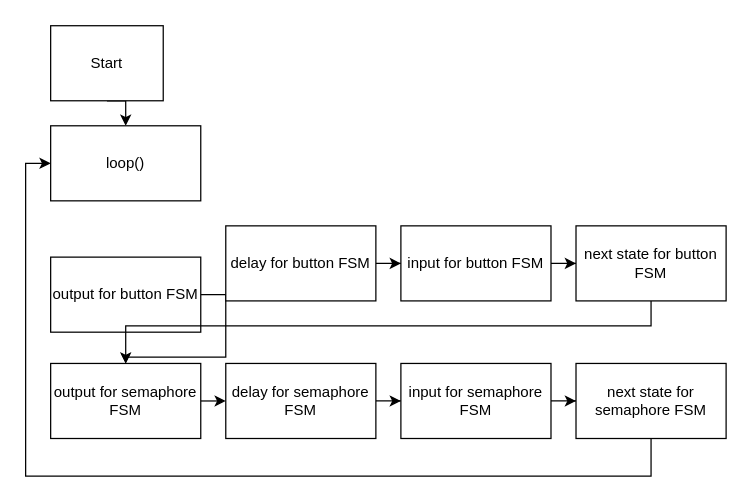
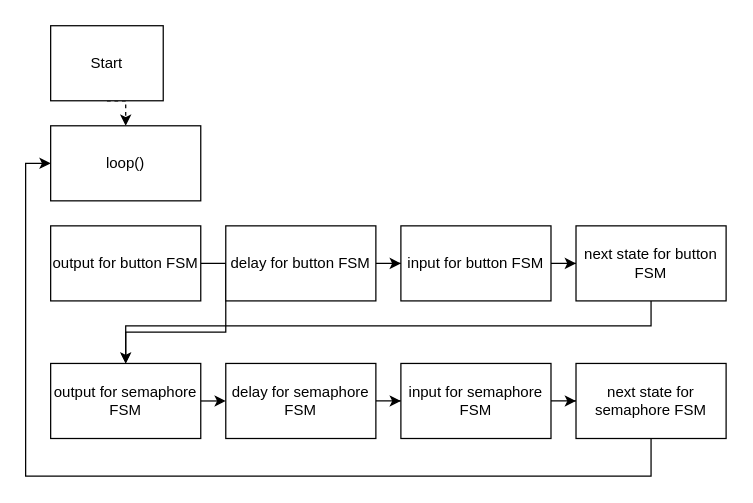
(126, 108) -> (126, 108)
(126, 294) -> (126, 263)
